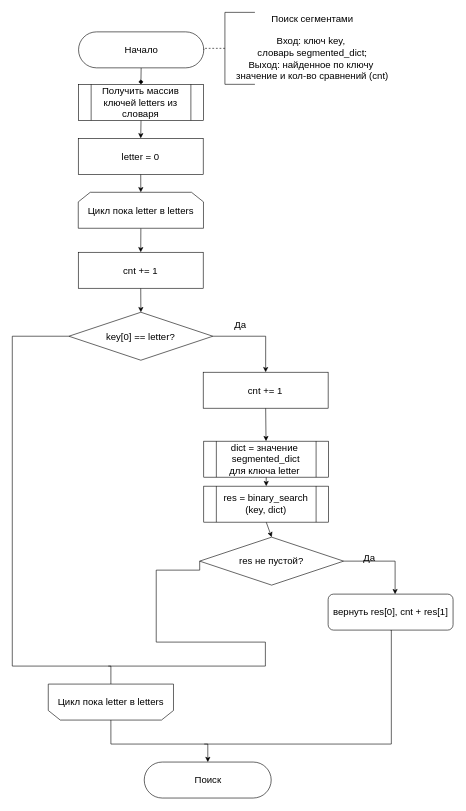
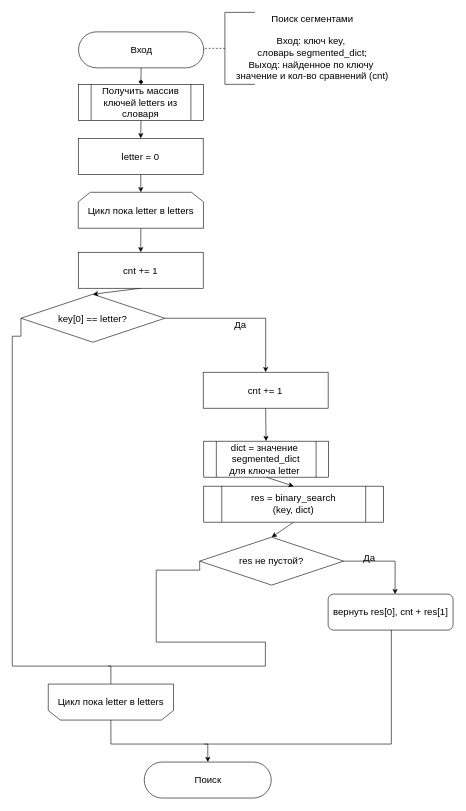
(142, 50) -> (142, 50)
(141, 336) -> (93, 318)
(266, 504) -> (294, 504)
